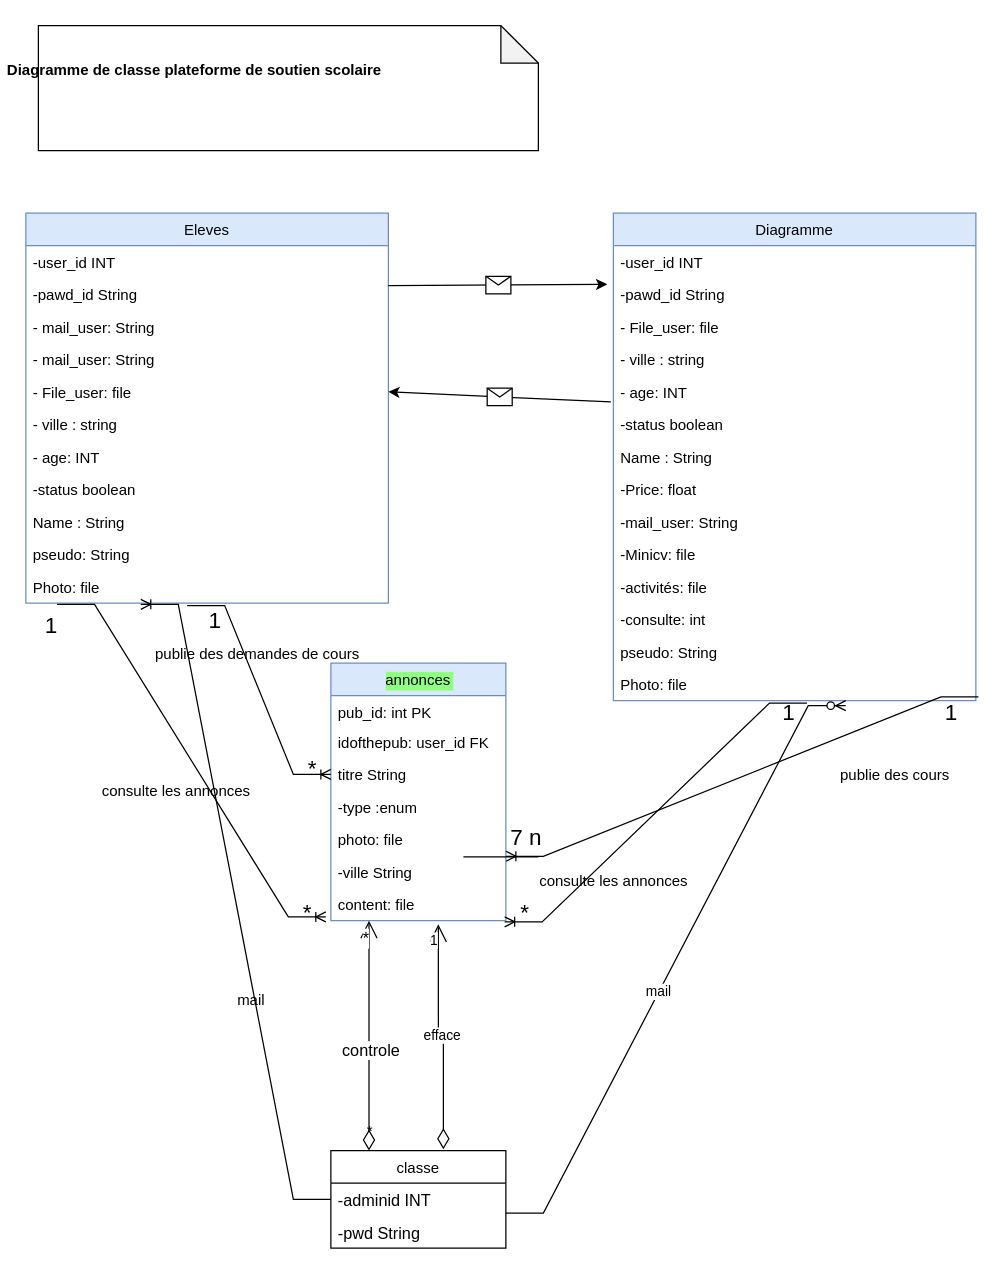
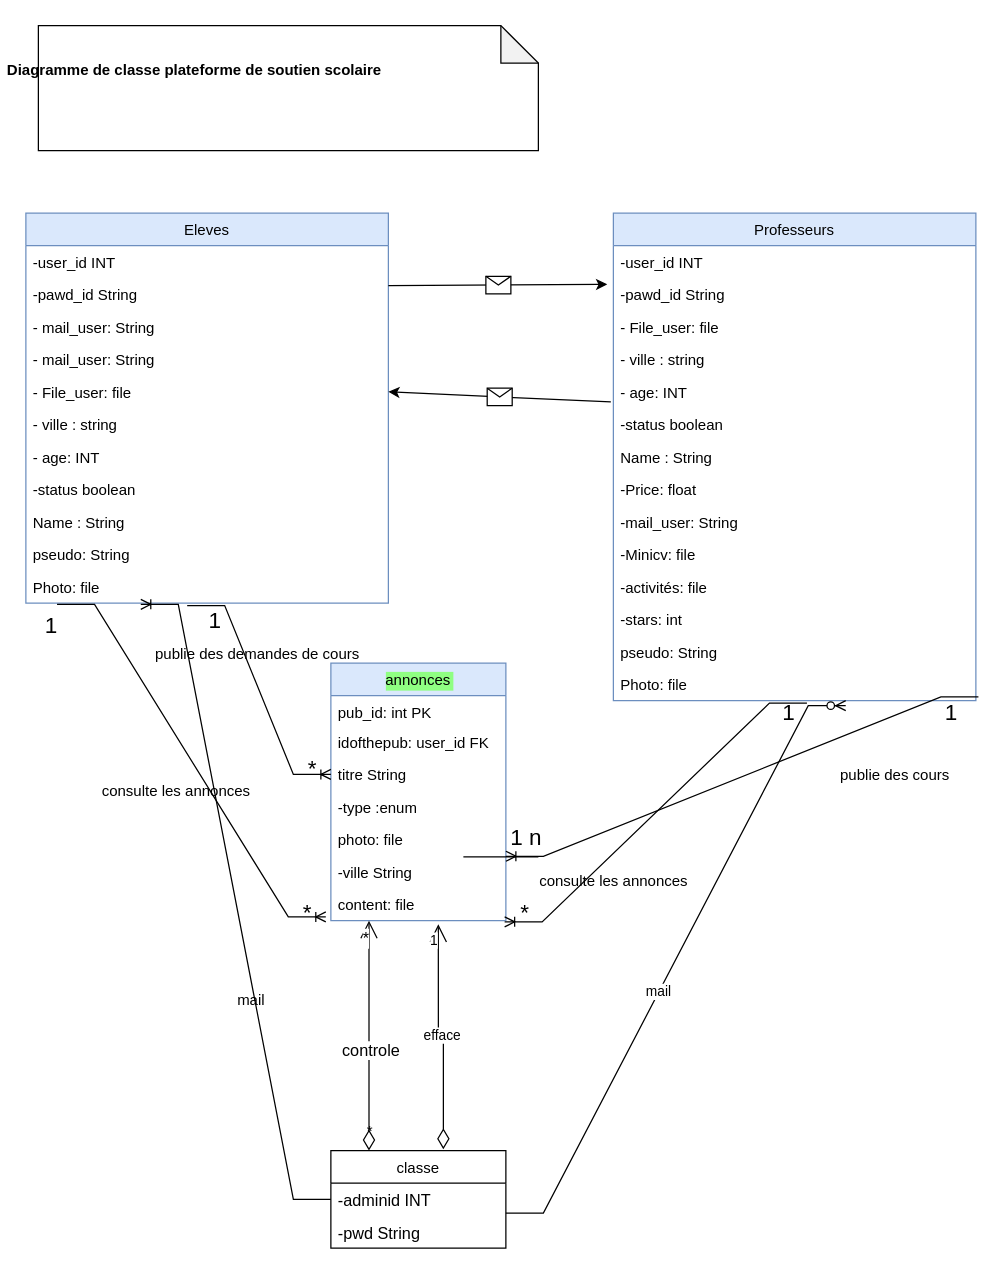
(794, 230) -> (794, 230)
(671, 620) -> (660, 620)
(526, 838) -> (526, 838)
